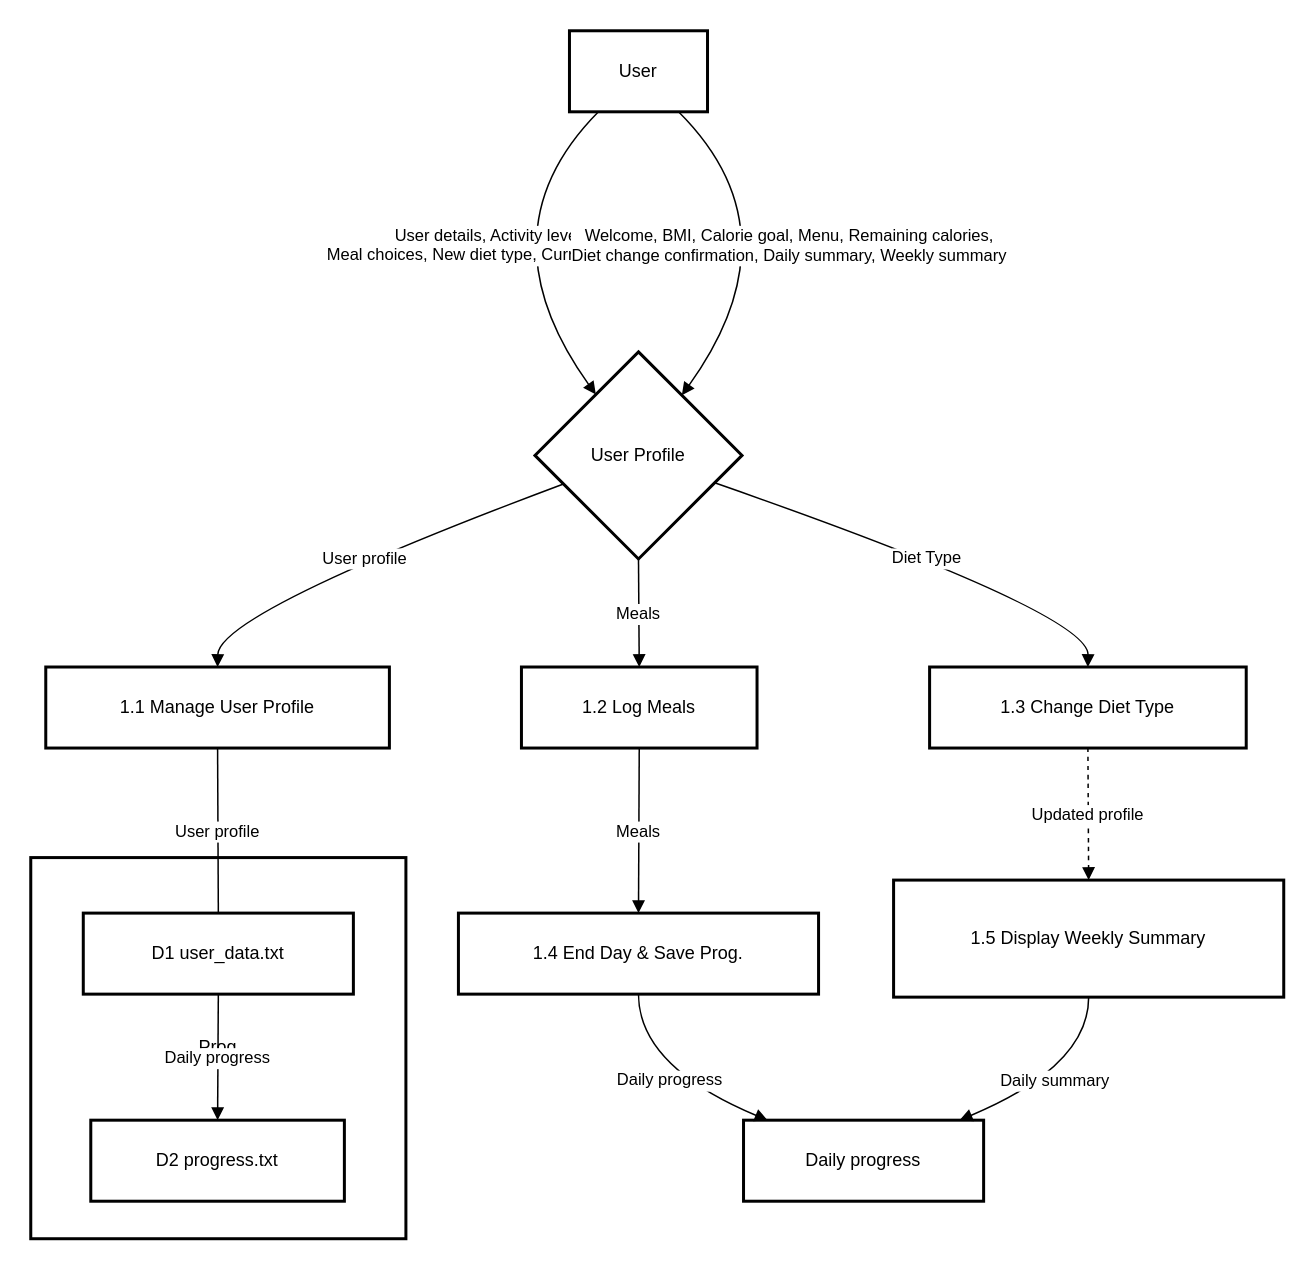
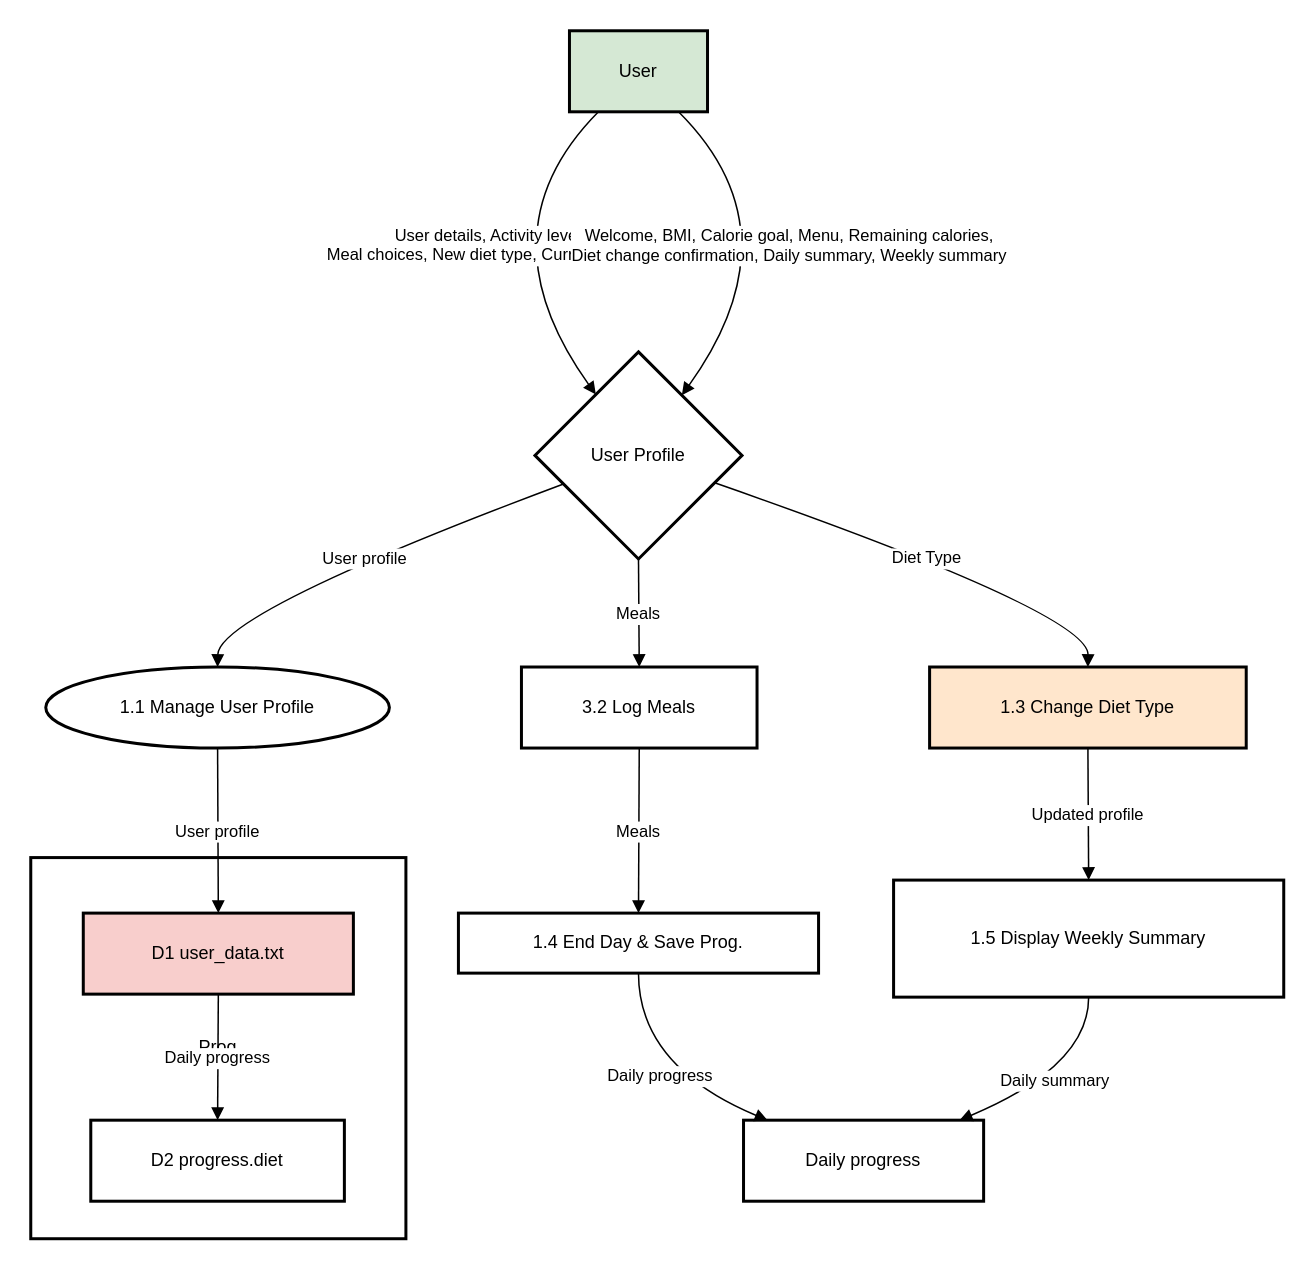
(638, 71) -> (638, 71)
(218, 707) -> (218, 707)
(639, 707) -> (639, 707)
(1088, 707) -> (1088, 707)
(1088, 778) -> (1088, 778)
(218, 905) -> (218, 899)
(218, 953) -> (218, 953)
(638, 953) -> (638, 943)
(218, 1160) -> (218, 1160)
